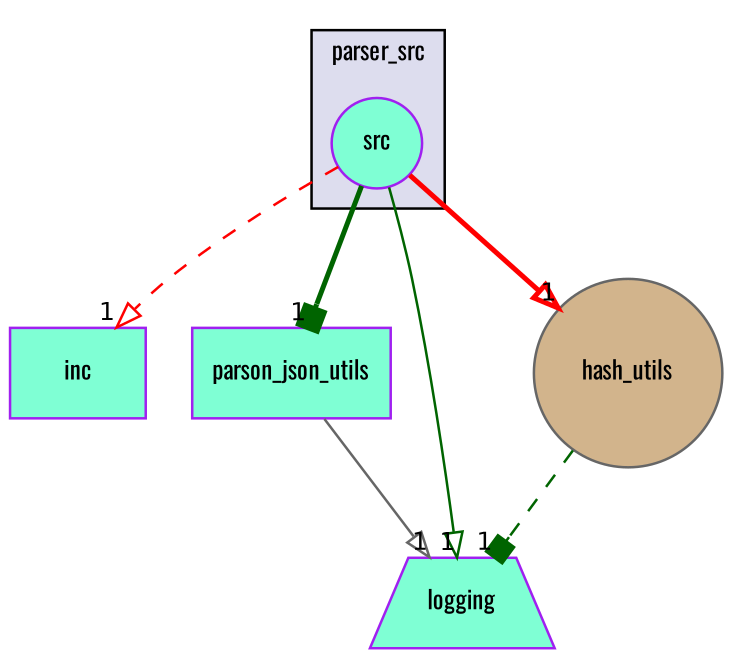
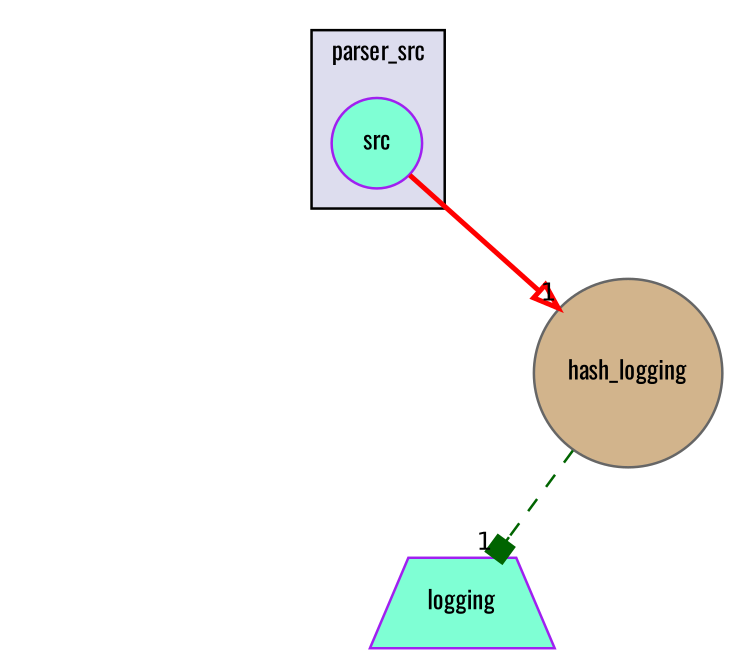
(427, 359) -> none
(78, 373) -> none
(291, 373) -> none
(628, 373) -> (628, 373)
